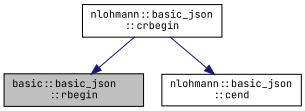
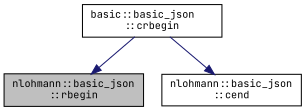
(152, 21) -> (152, 21)
(74, 90) -> (74, 90)
